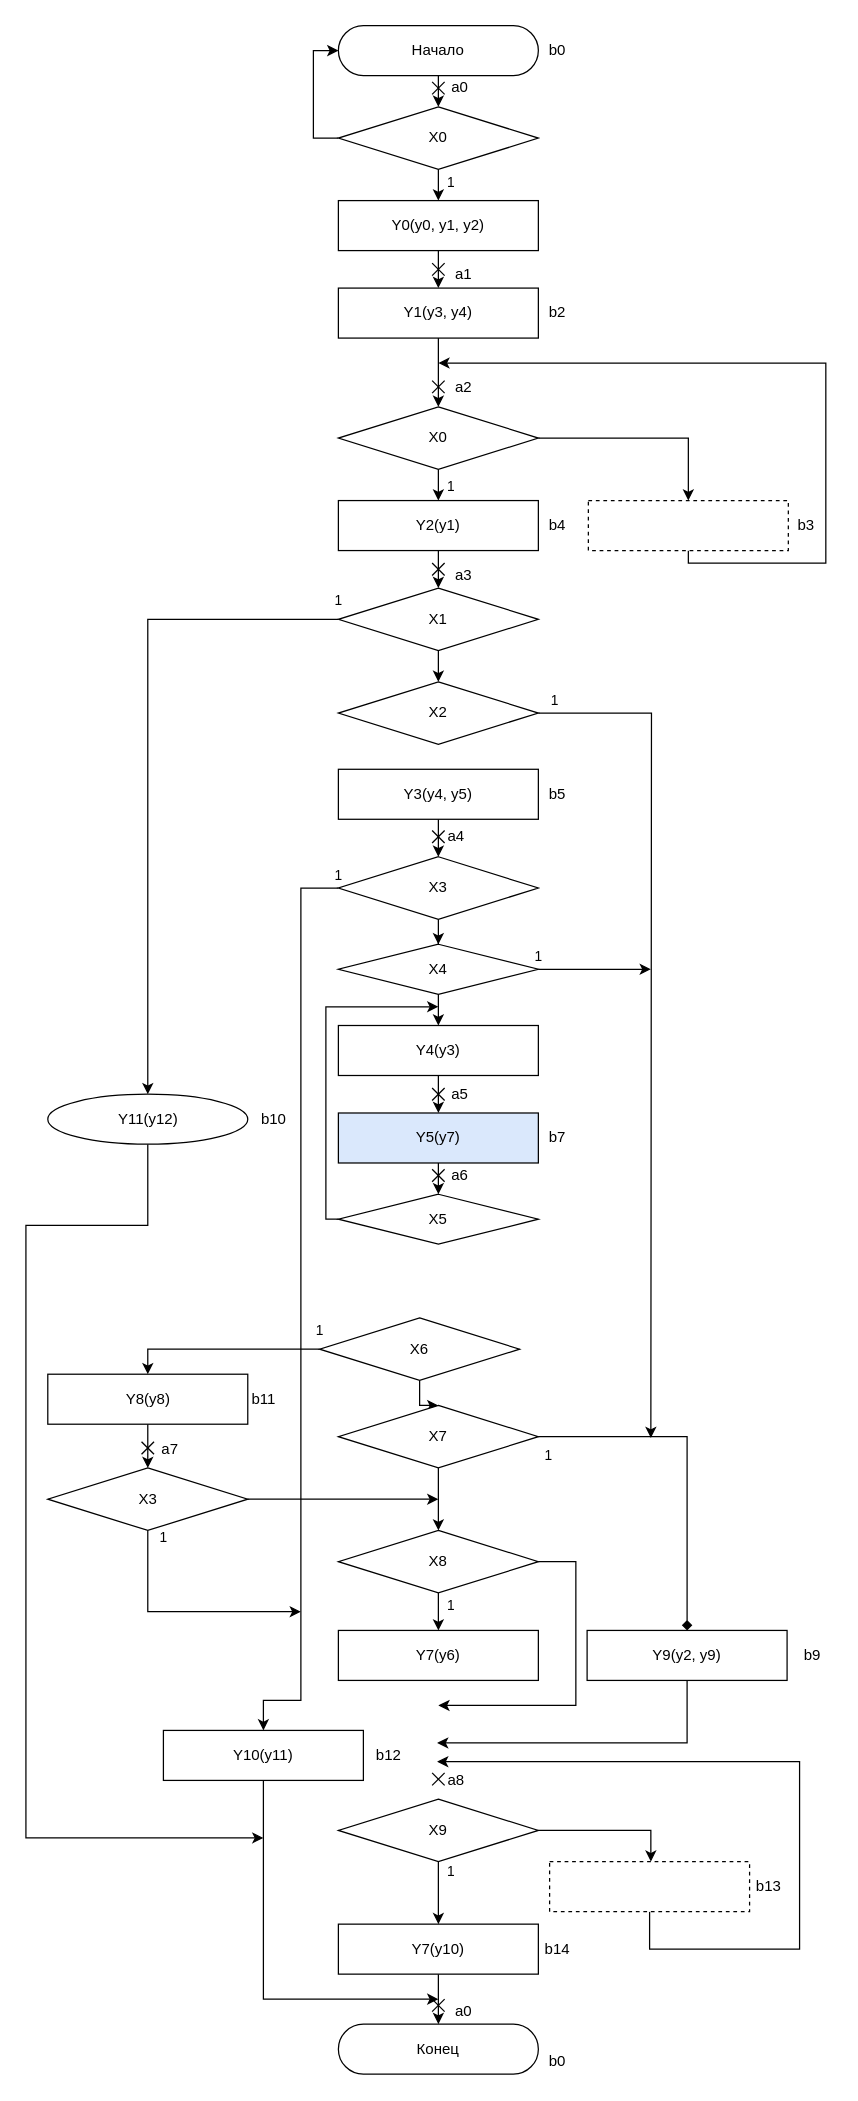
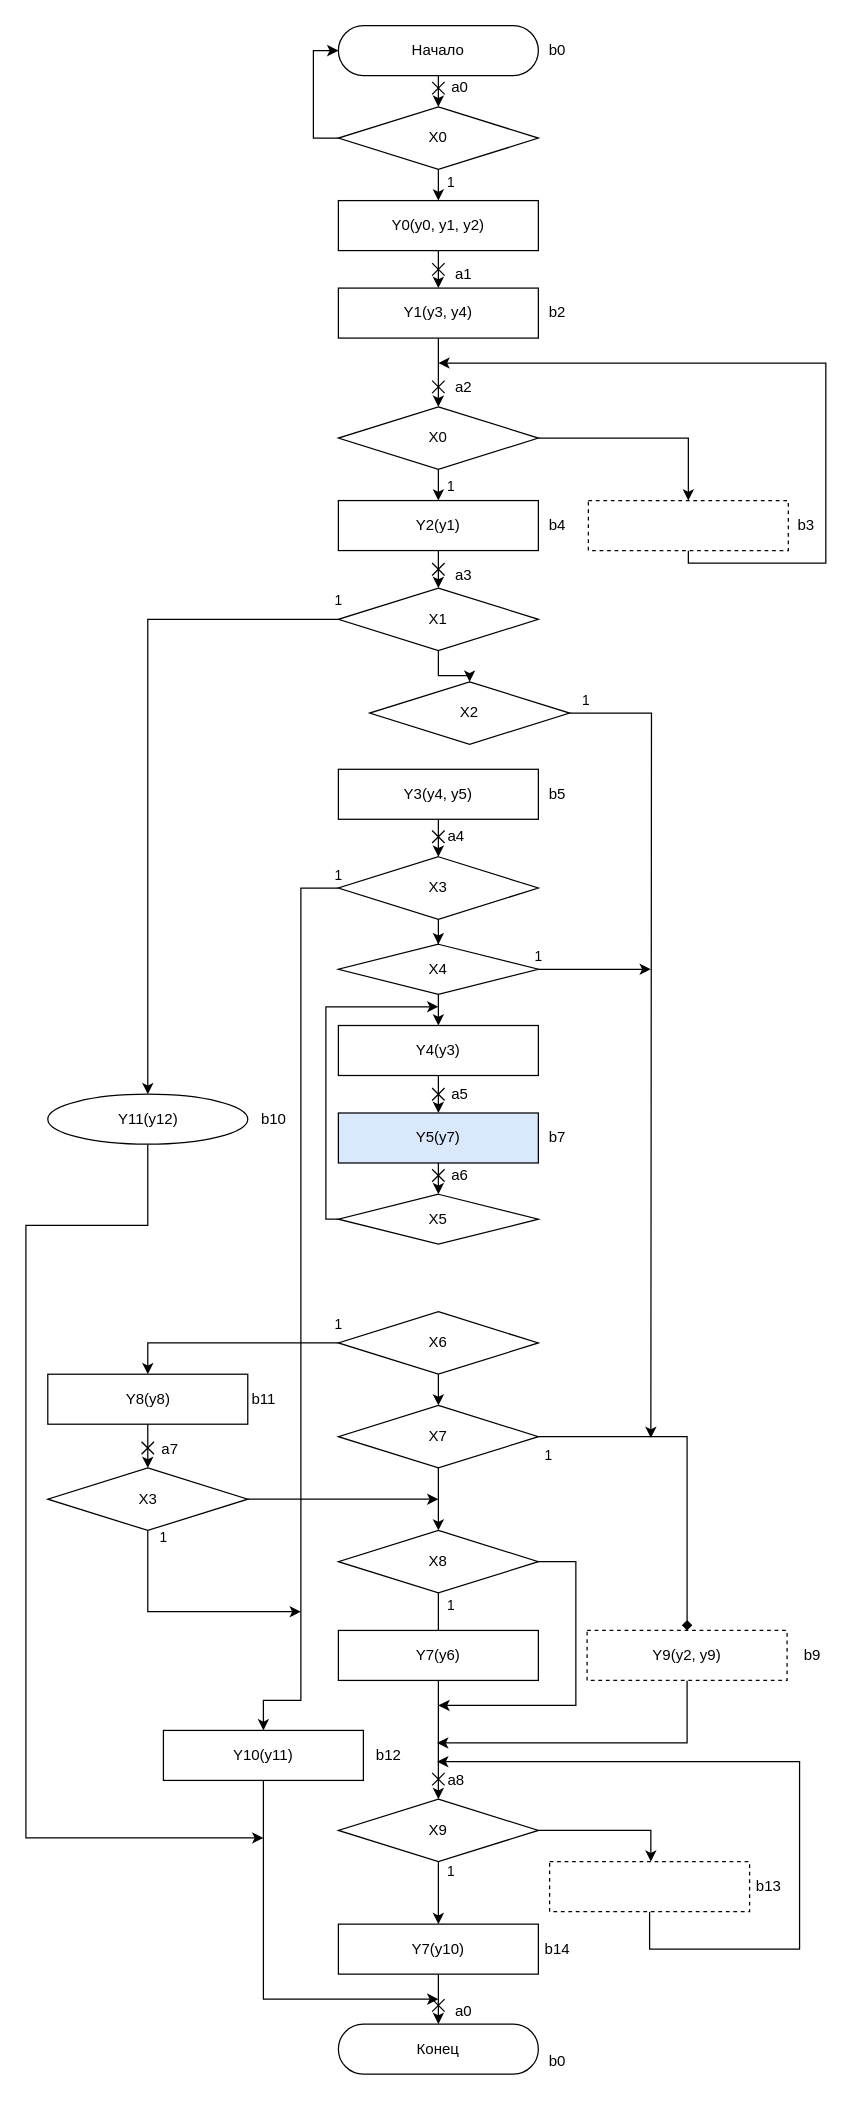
(438, 713) -> (469, 713)
(419, 1349) -> (438, 1343)
(438, 1621) -> (438, 1624)
(687, 1656) -> (687, 1656)
none -> (438, 1736)
